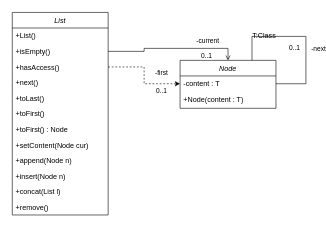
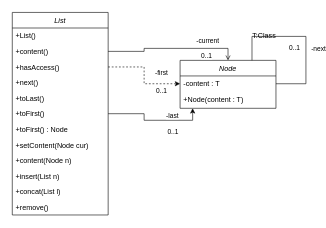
(35, 52) -> (36, 52)
none -> (193, 118)
(45, 161) -> (47, 161)
(44, 176) -> (43, 176)
